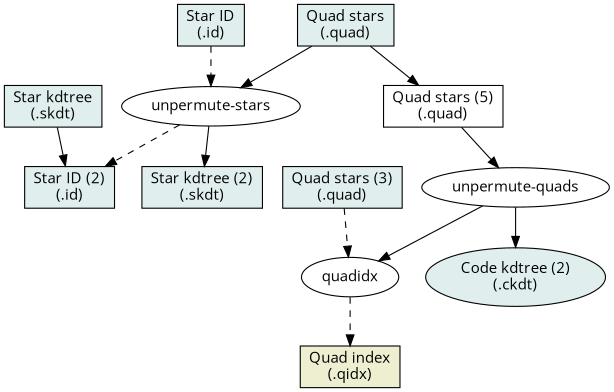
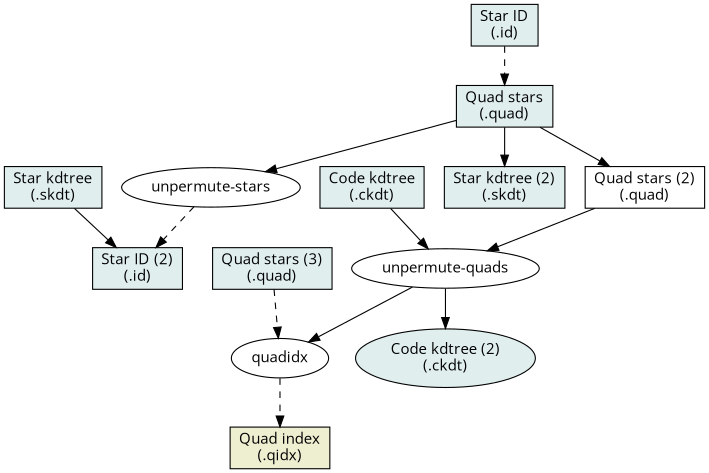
(211, 61) -> (505, 60)
(443, 106) -> (645, 187)
(207, 141) -> (505, 141)
none -> (372, 187)
